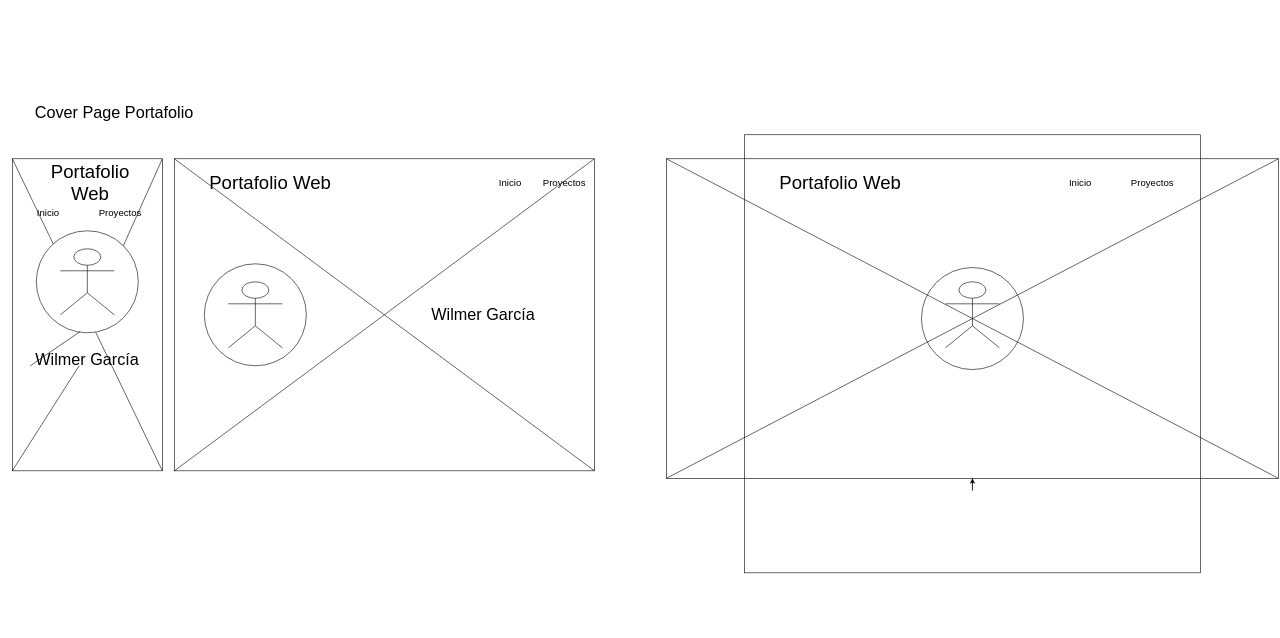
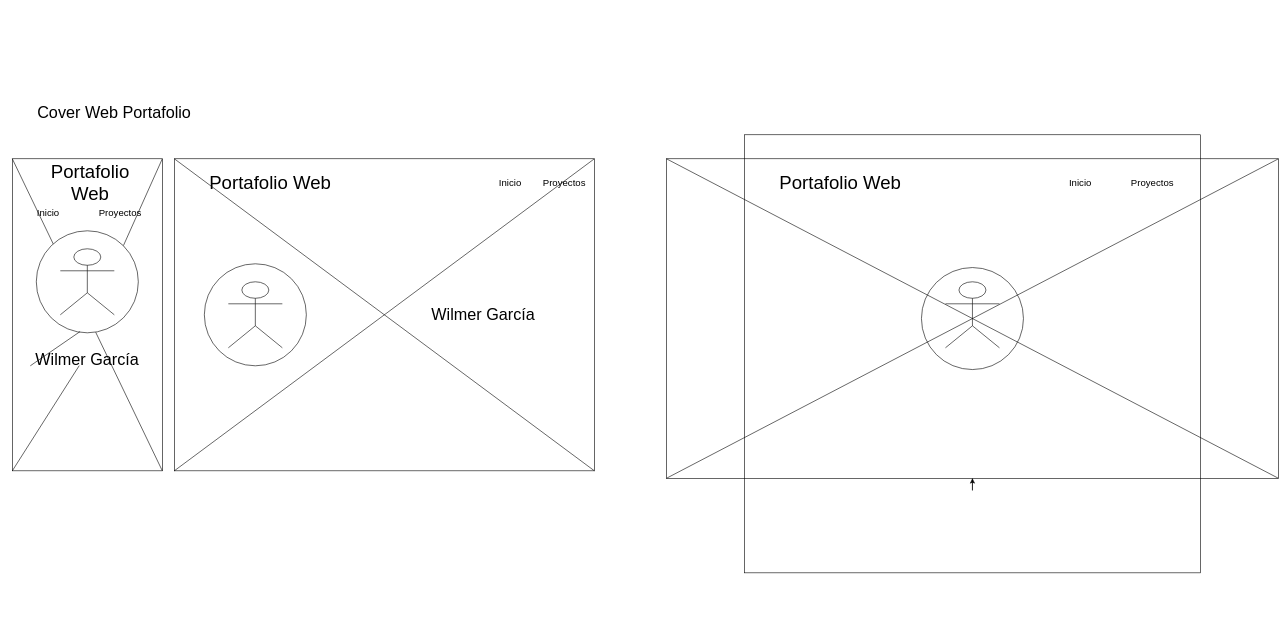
(114, 113) -> (114, 113)
